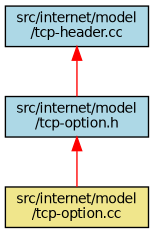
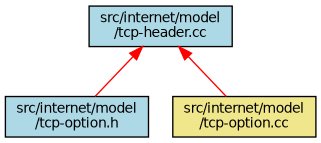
(77, 169) -> (207, 77)
